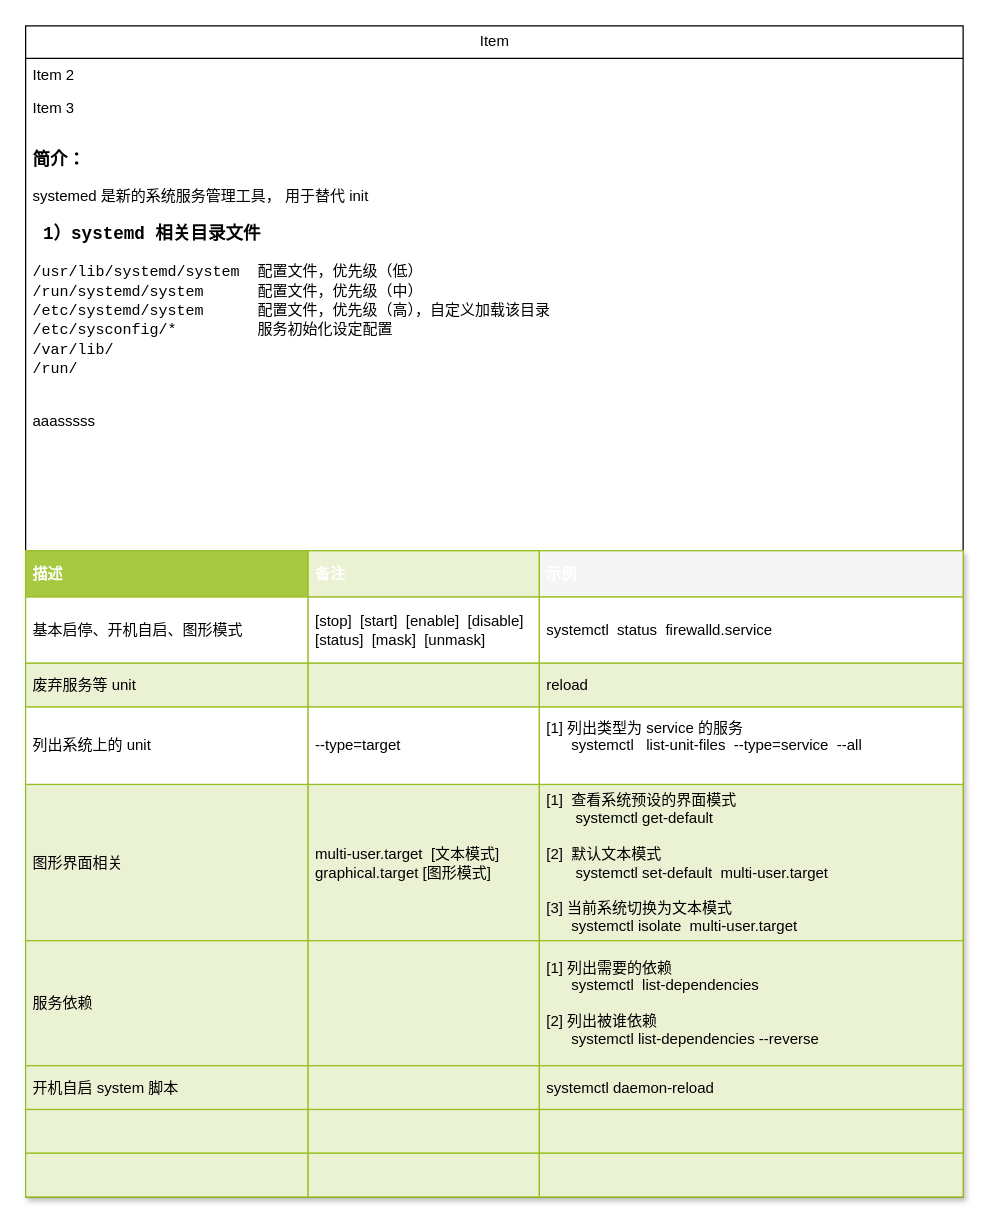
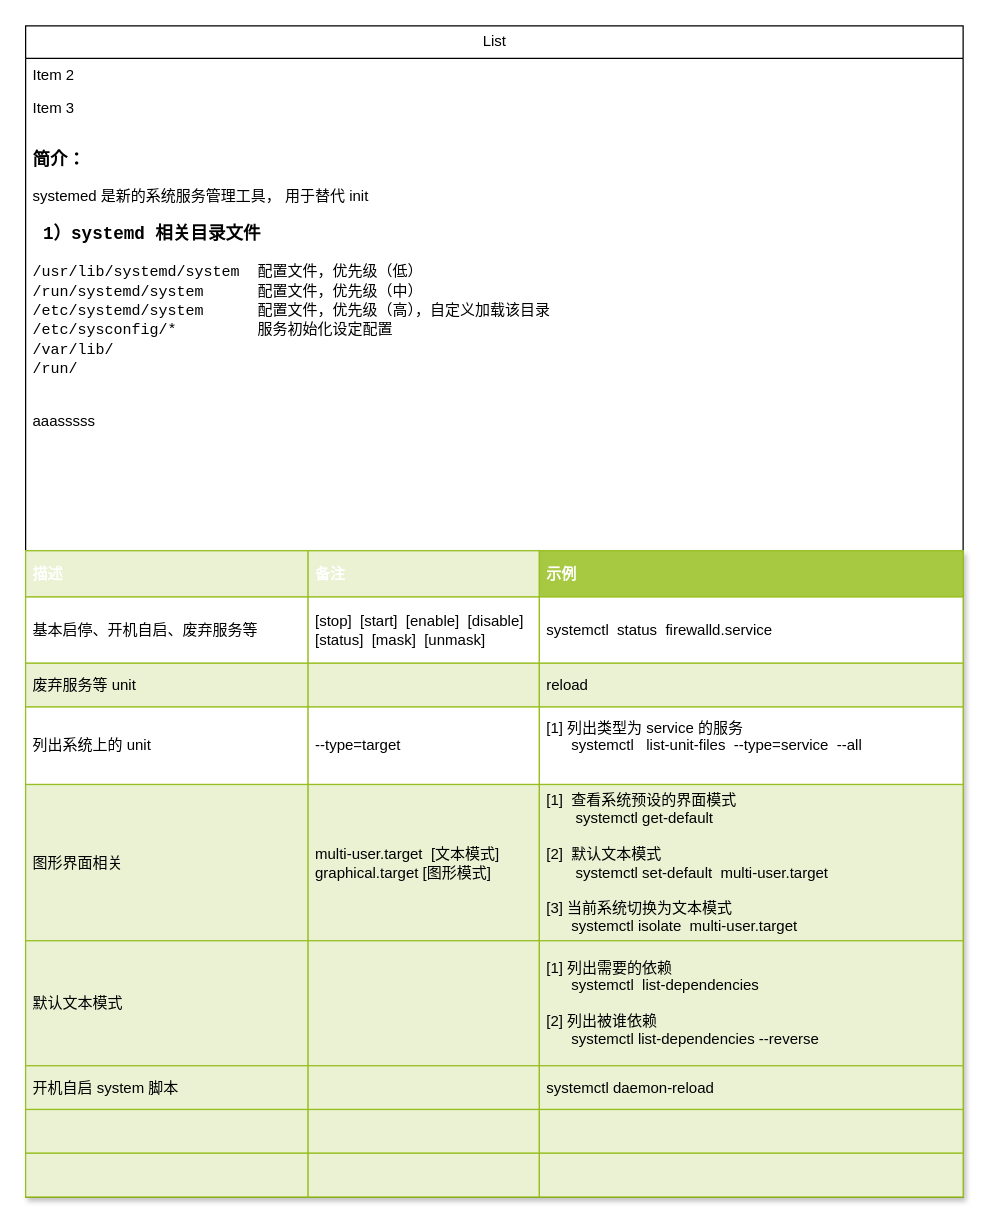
(495, 42) -> (495, 42)
(167, 574) -> (167, 574)
(751, 574) -> (751, 574)
(138, 631) -> (146, 631)
(63, 1003) -> (78, 1003)
